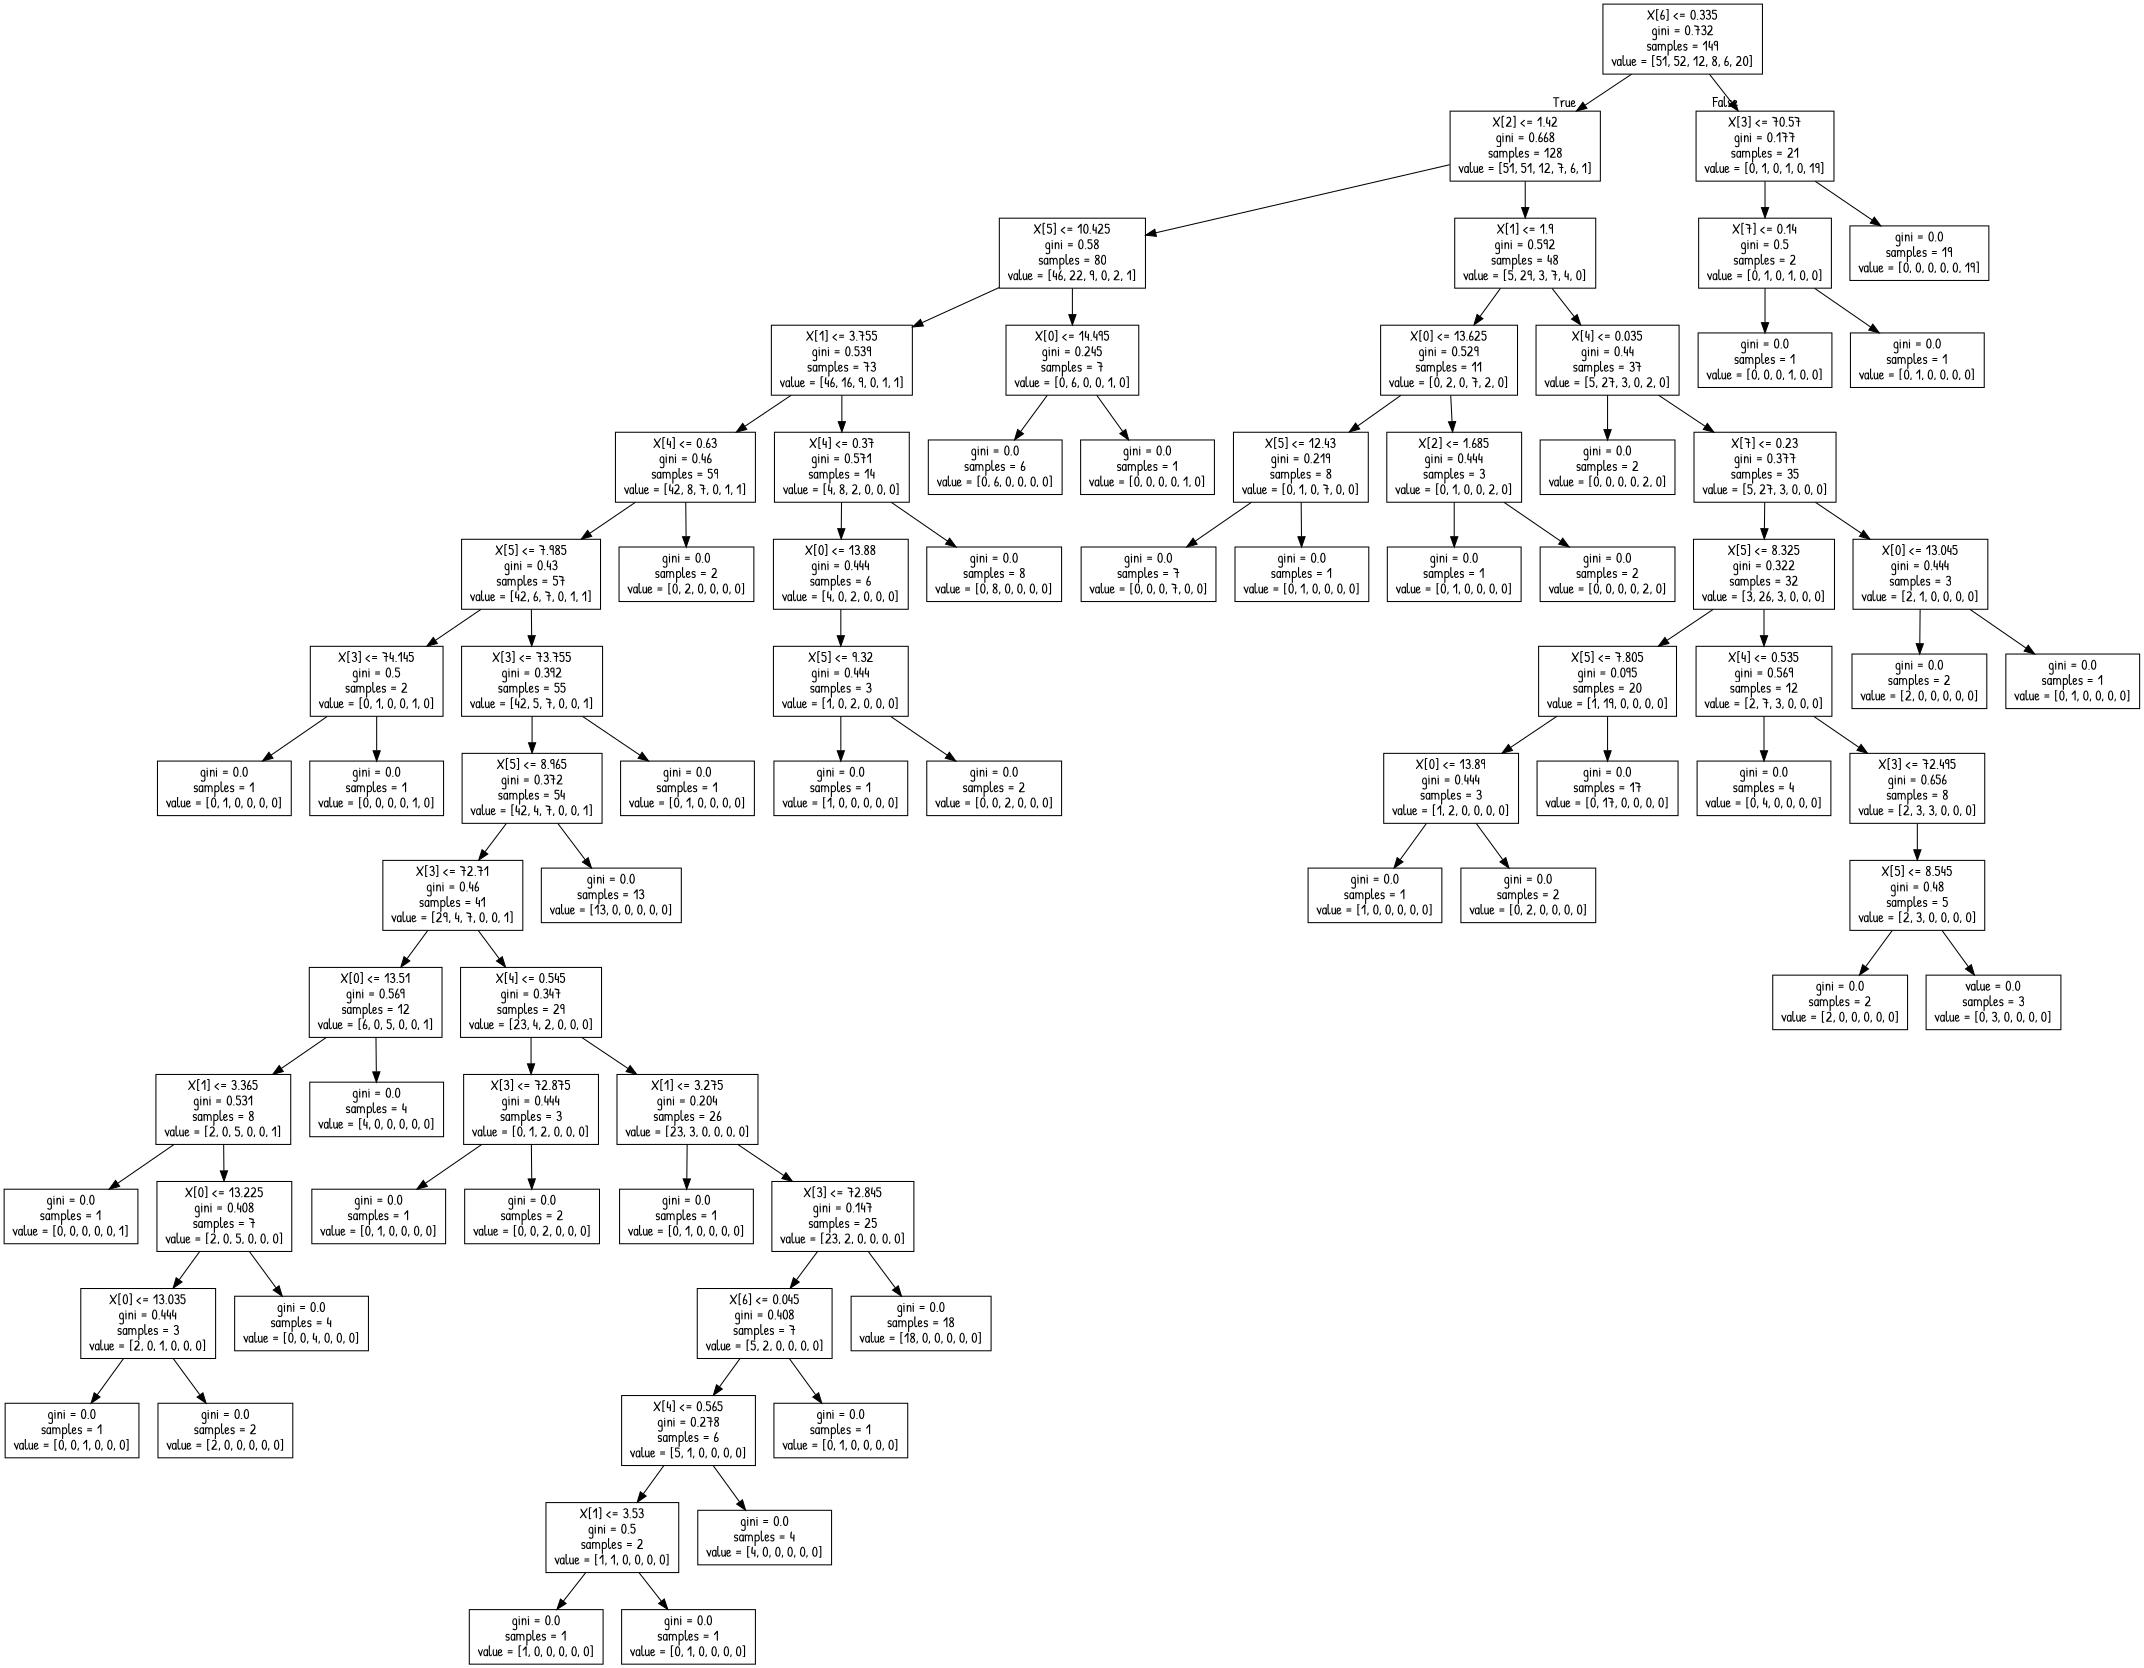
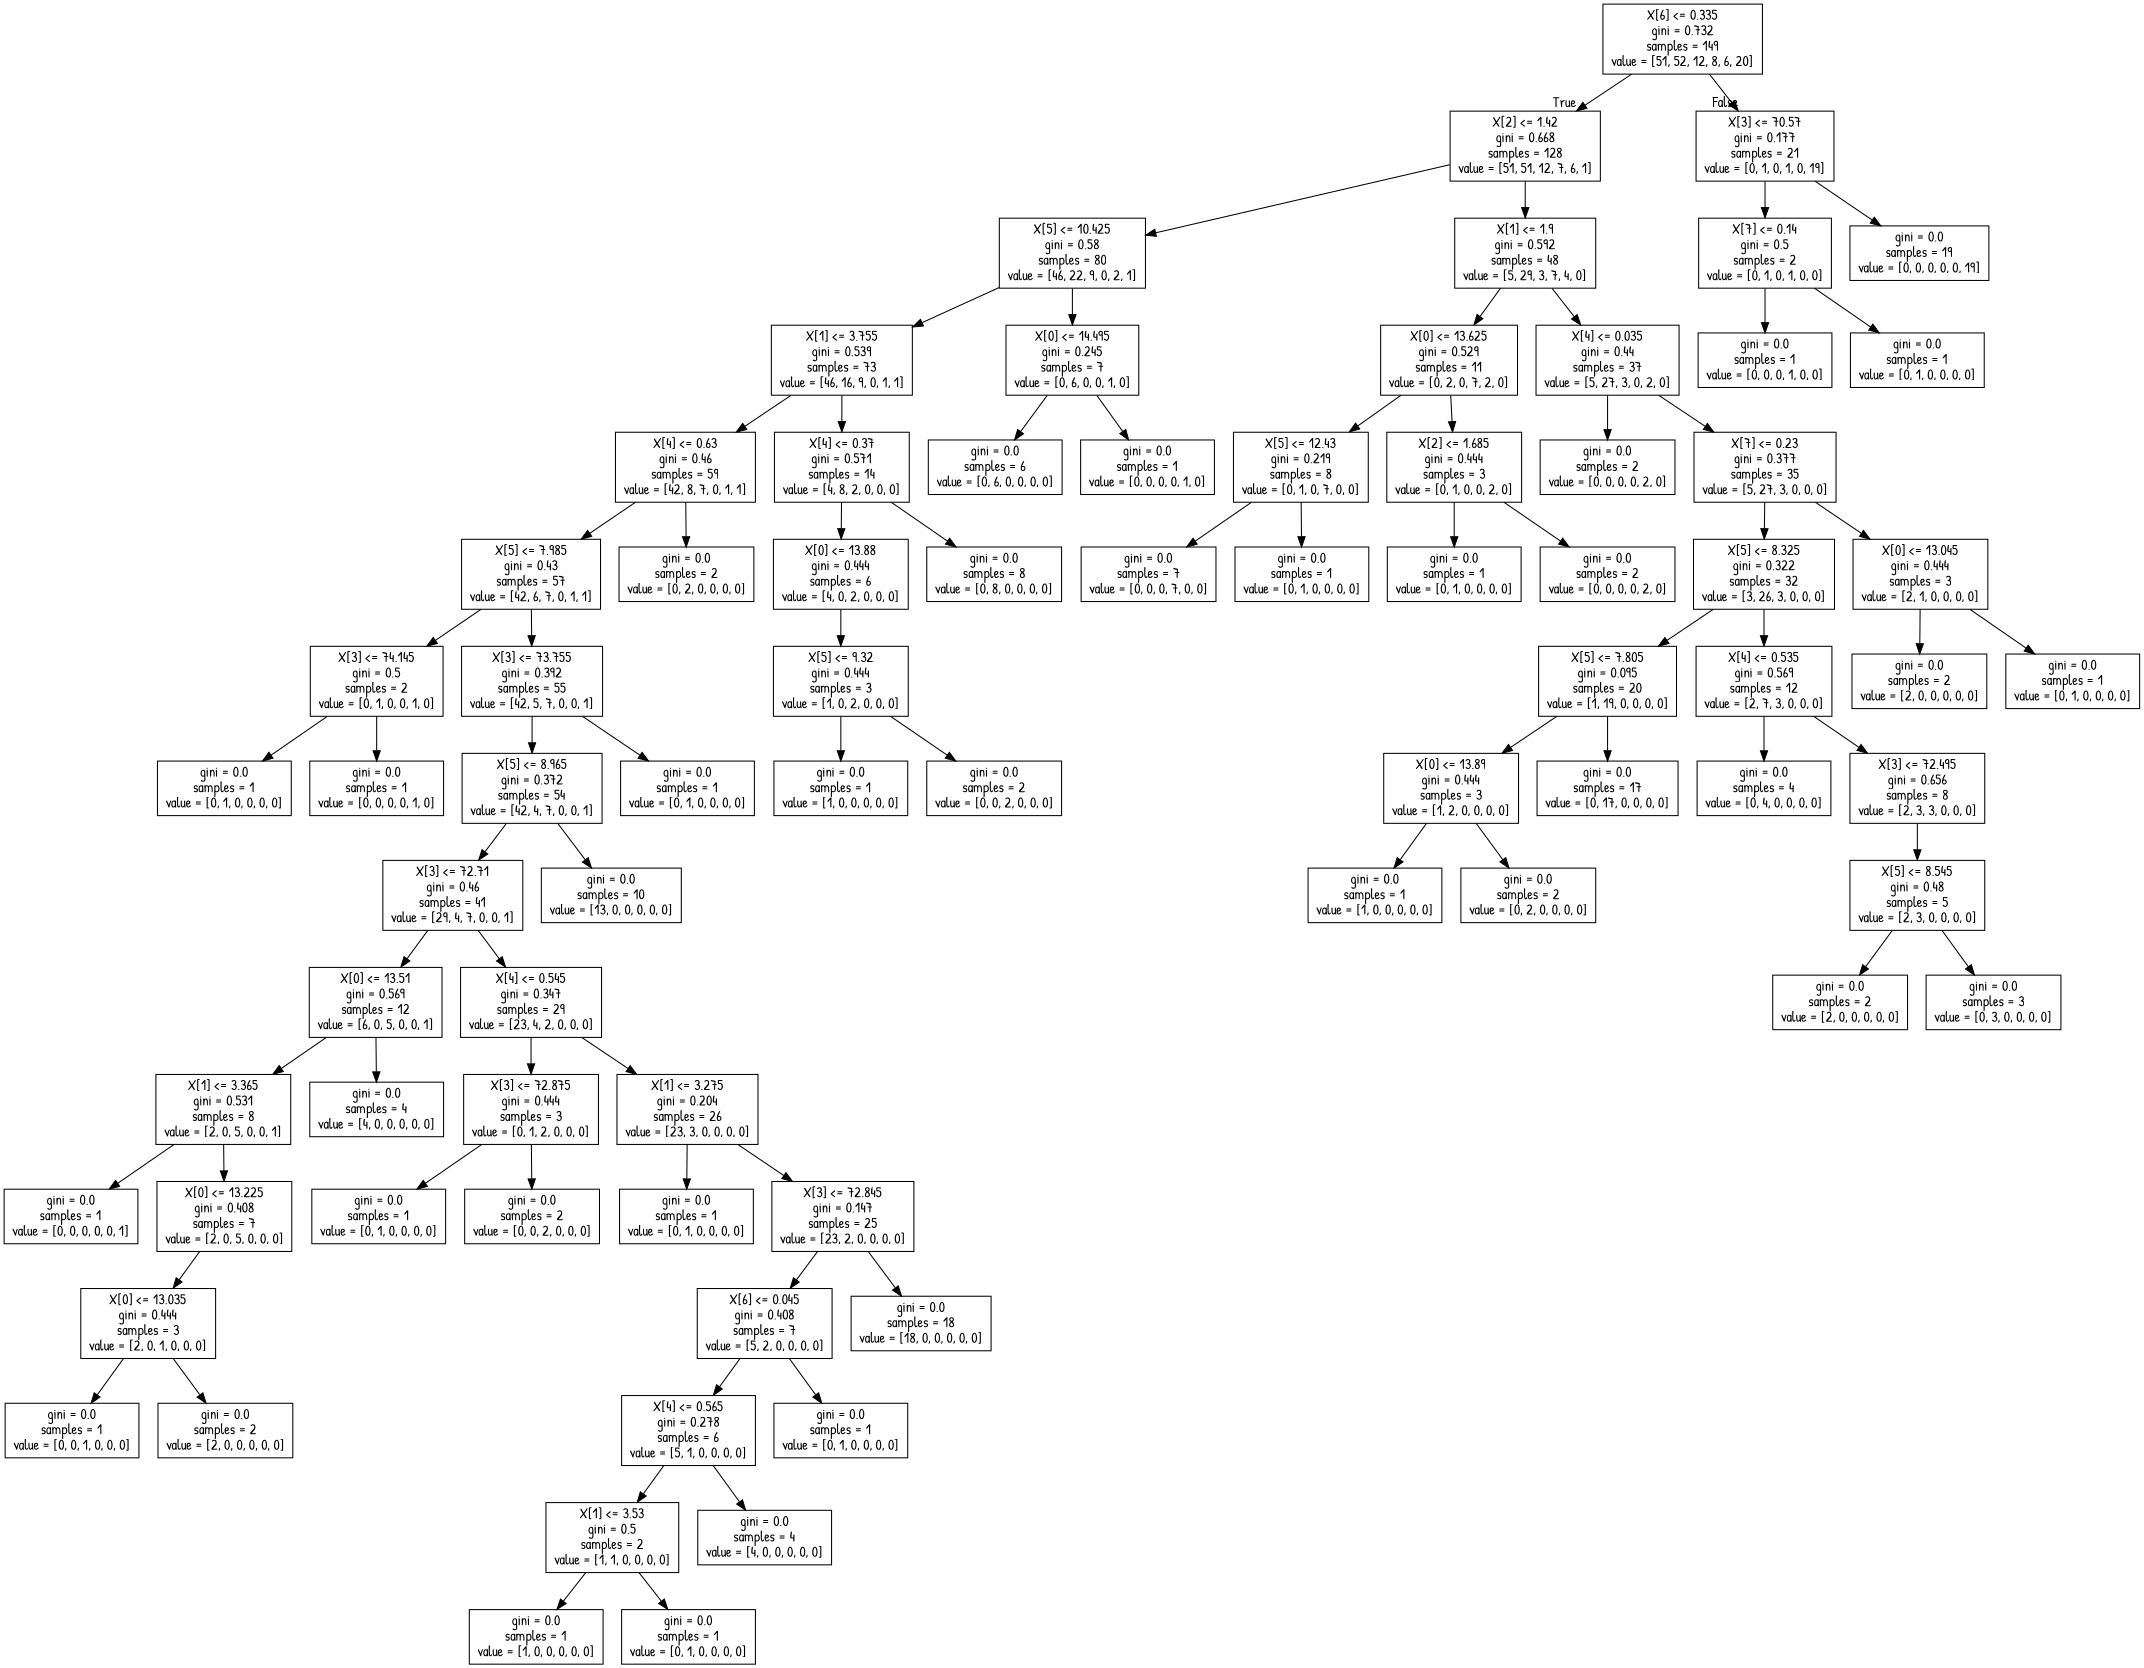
(611, 895) -> (611, 895)
(1993, 1002) -> (1993, 1002)
(302, 1324) -> none
